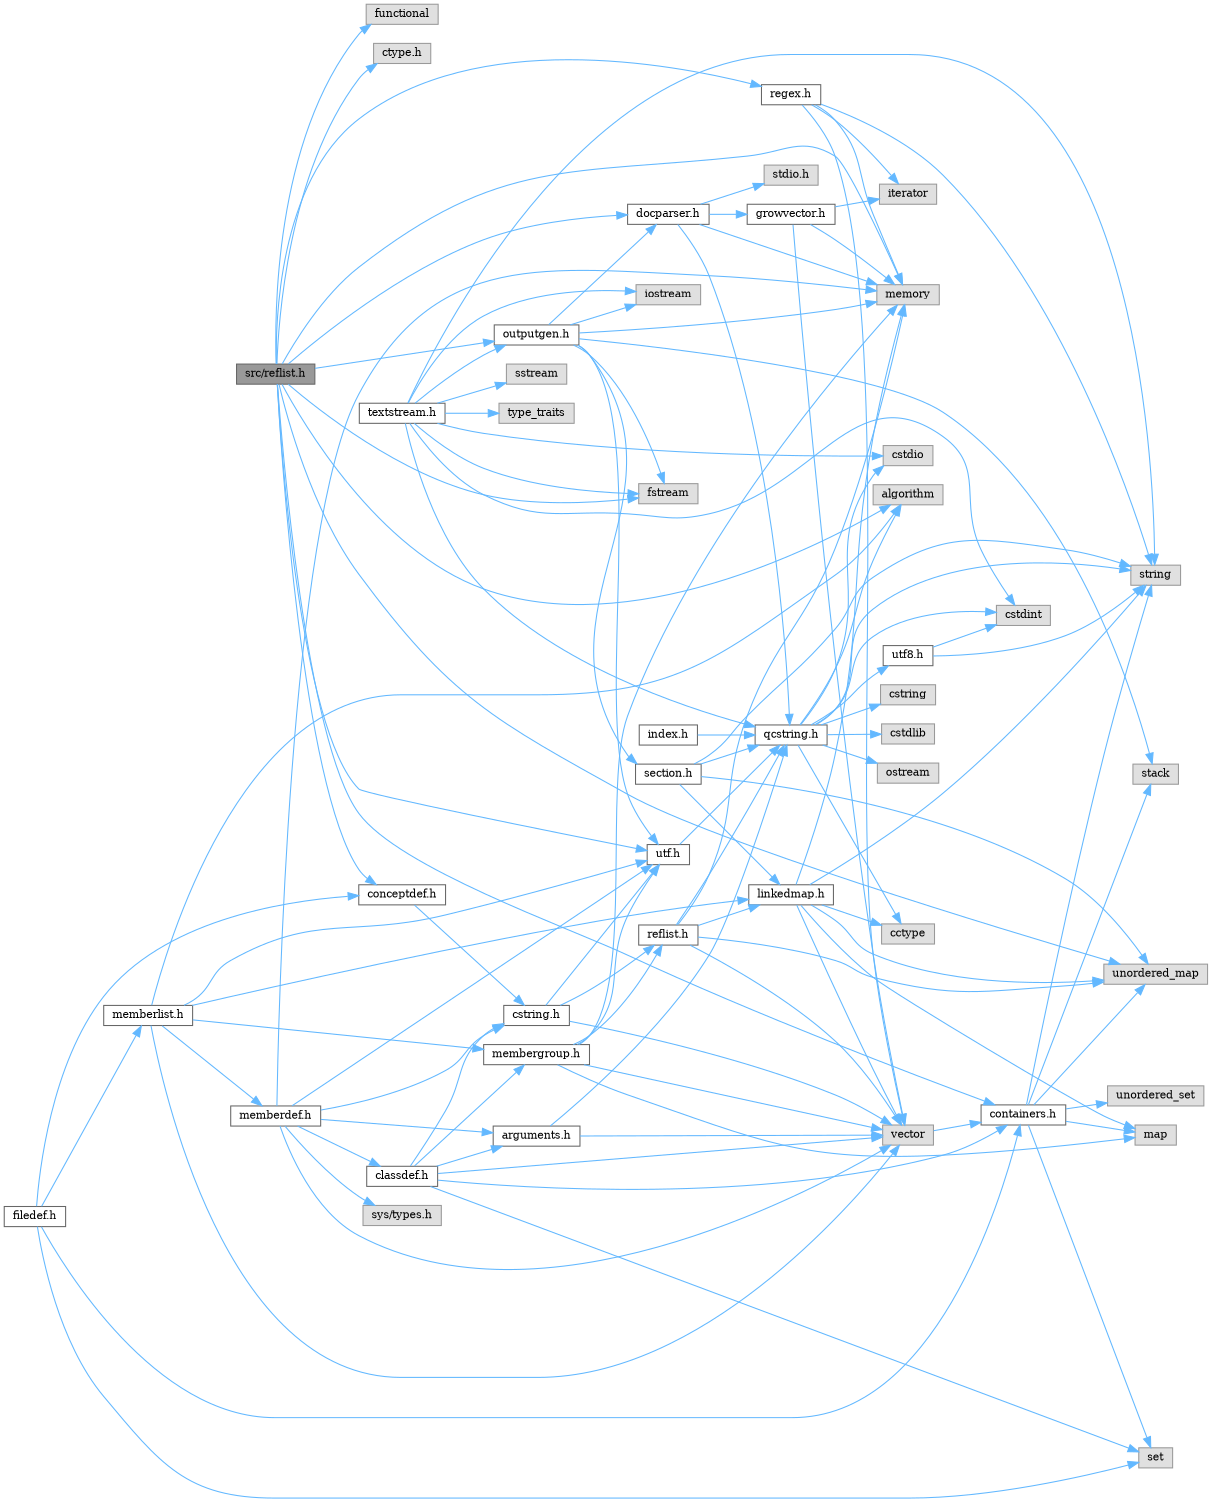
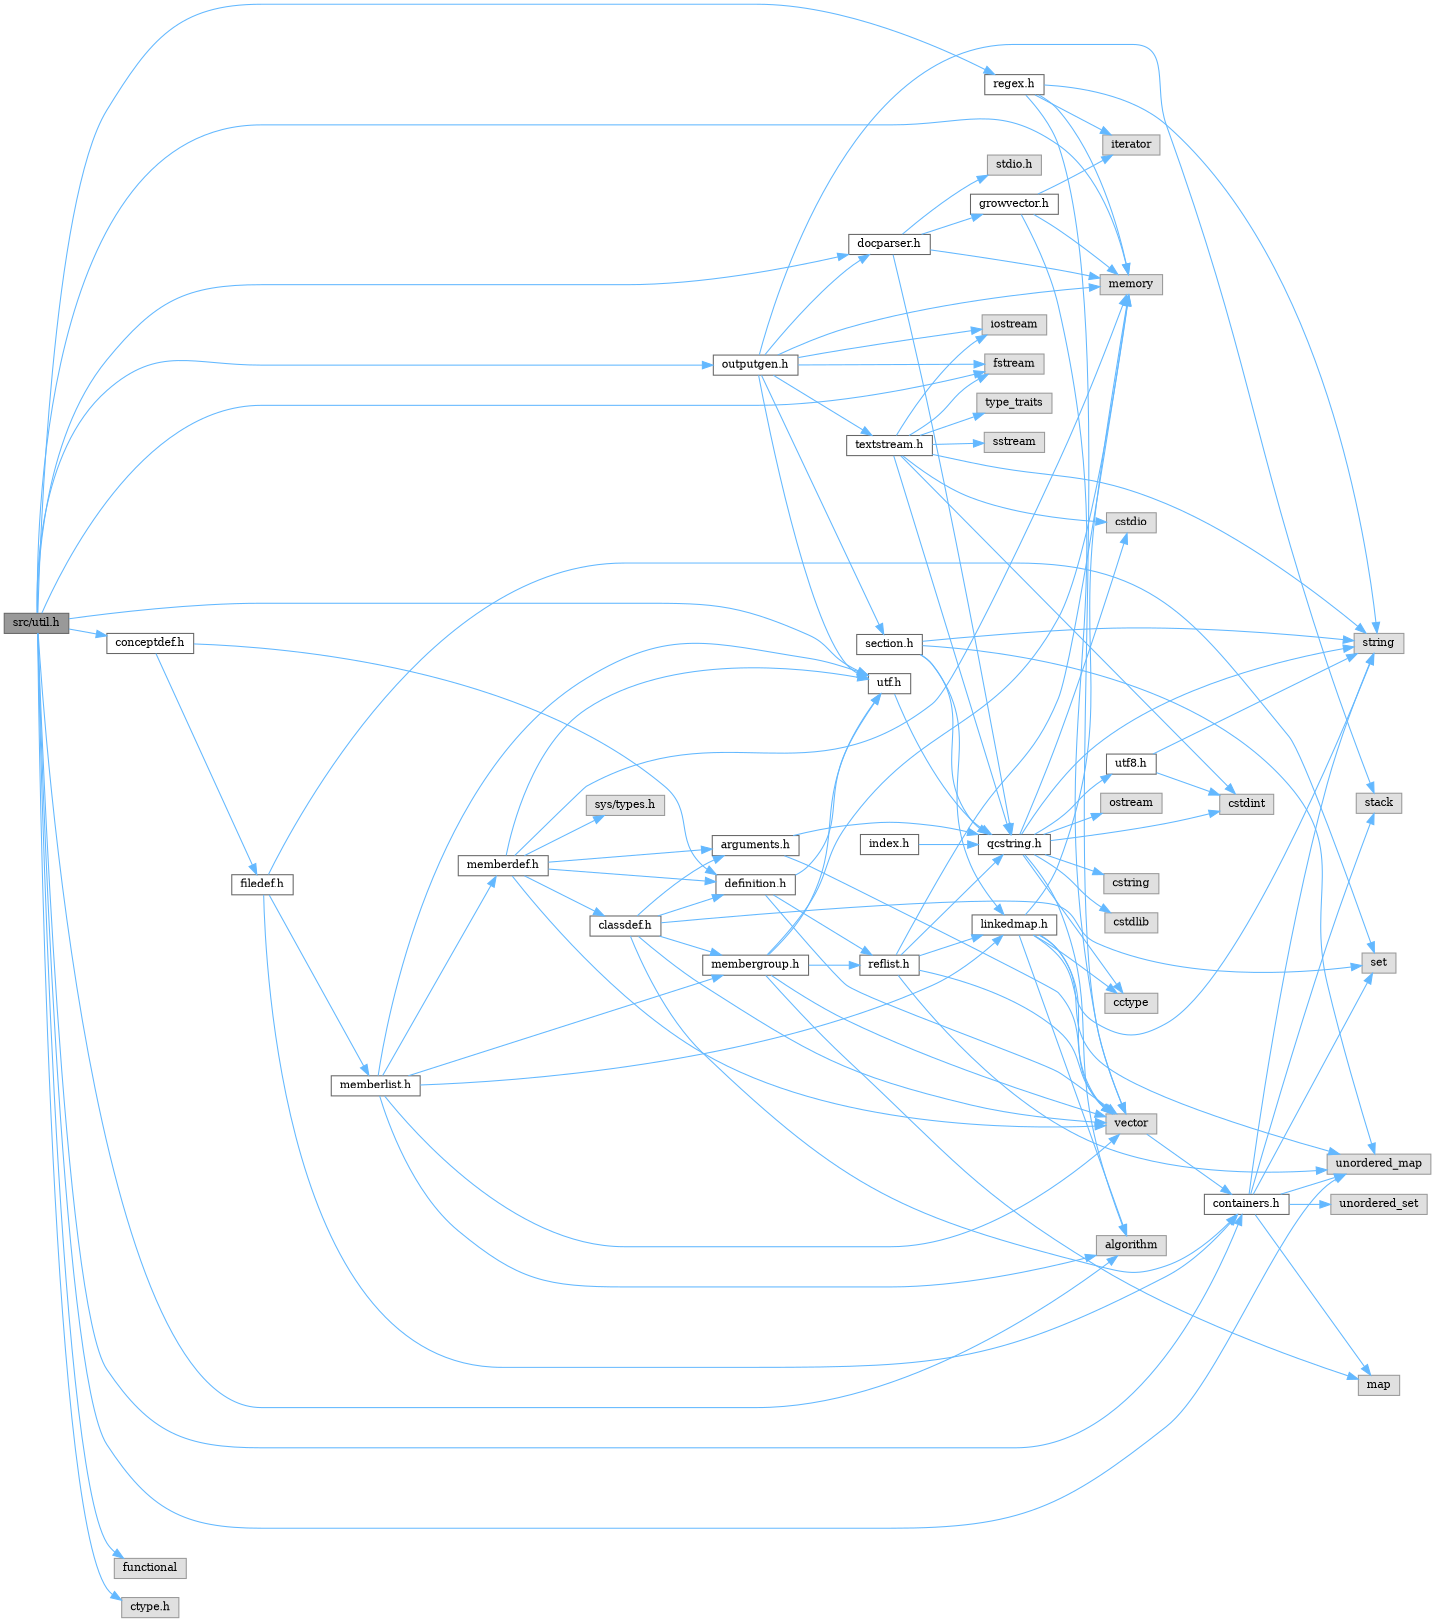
(276, 374) -> (37, 623)
(454, 374) -> (827, 408)
(120, 979) -> (204, 759)
(537, 1015) -> (756, 885)
(953, 1028) -> (1066, 1066)
